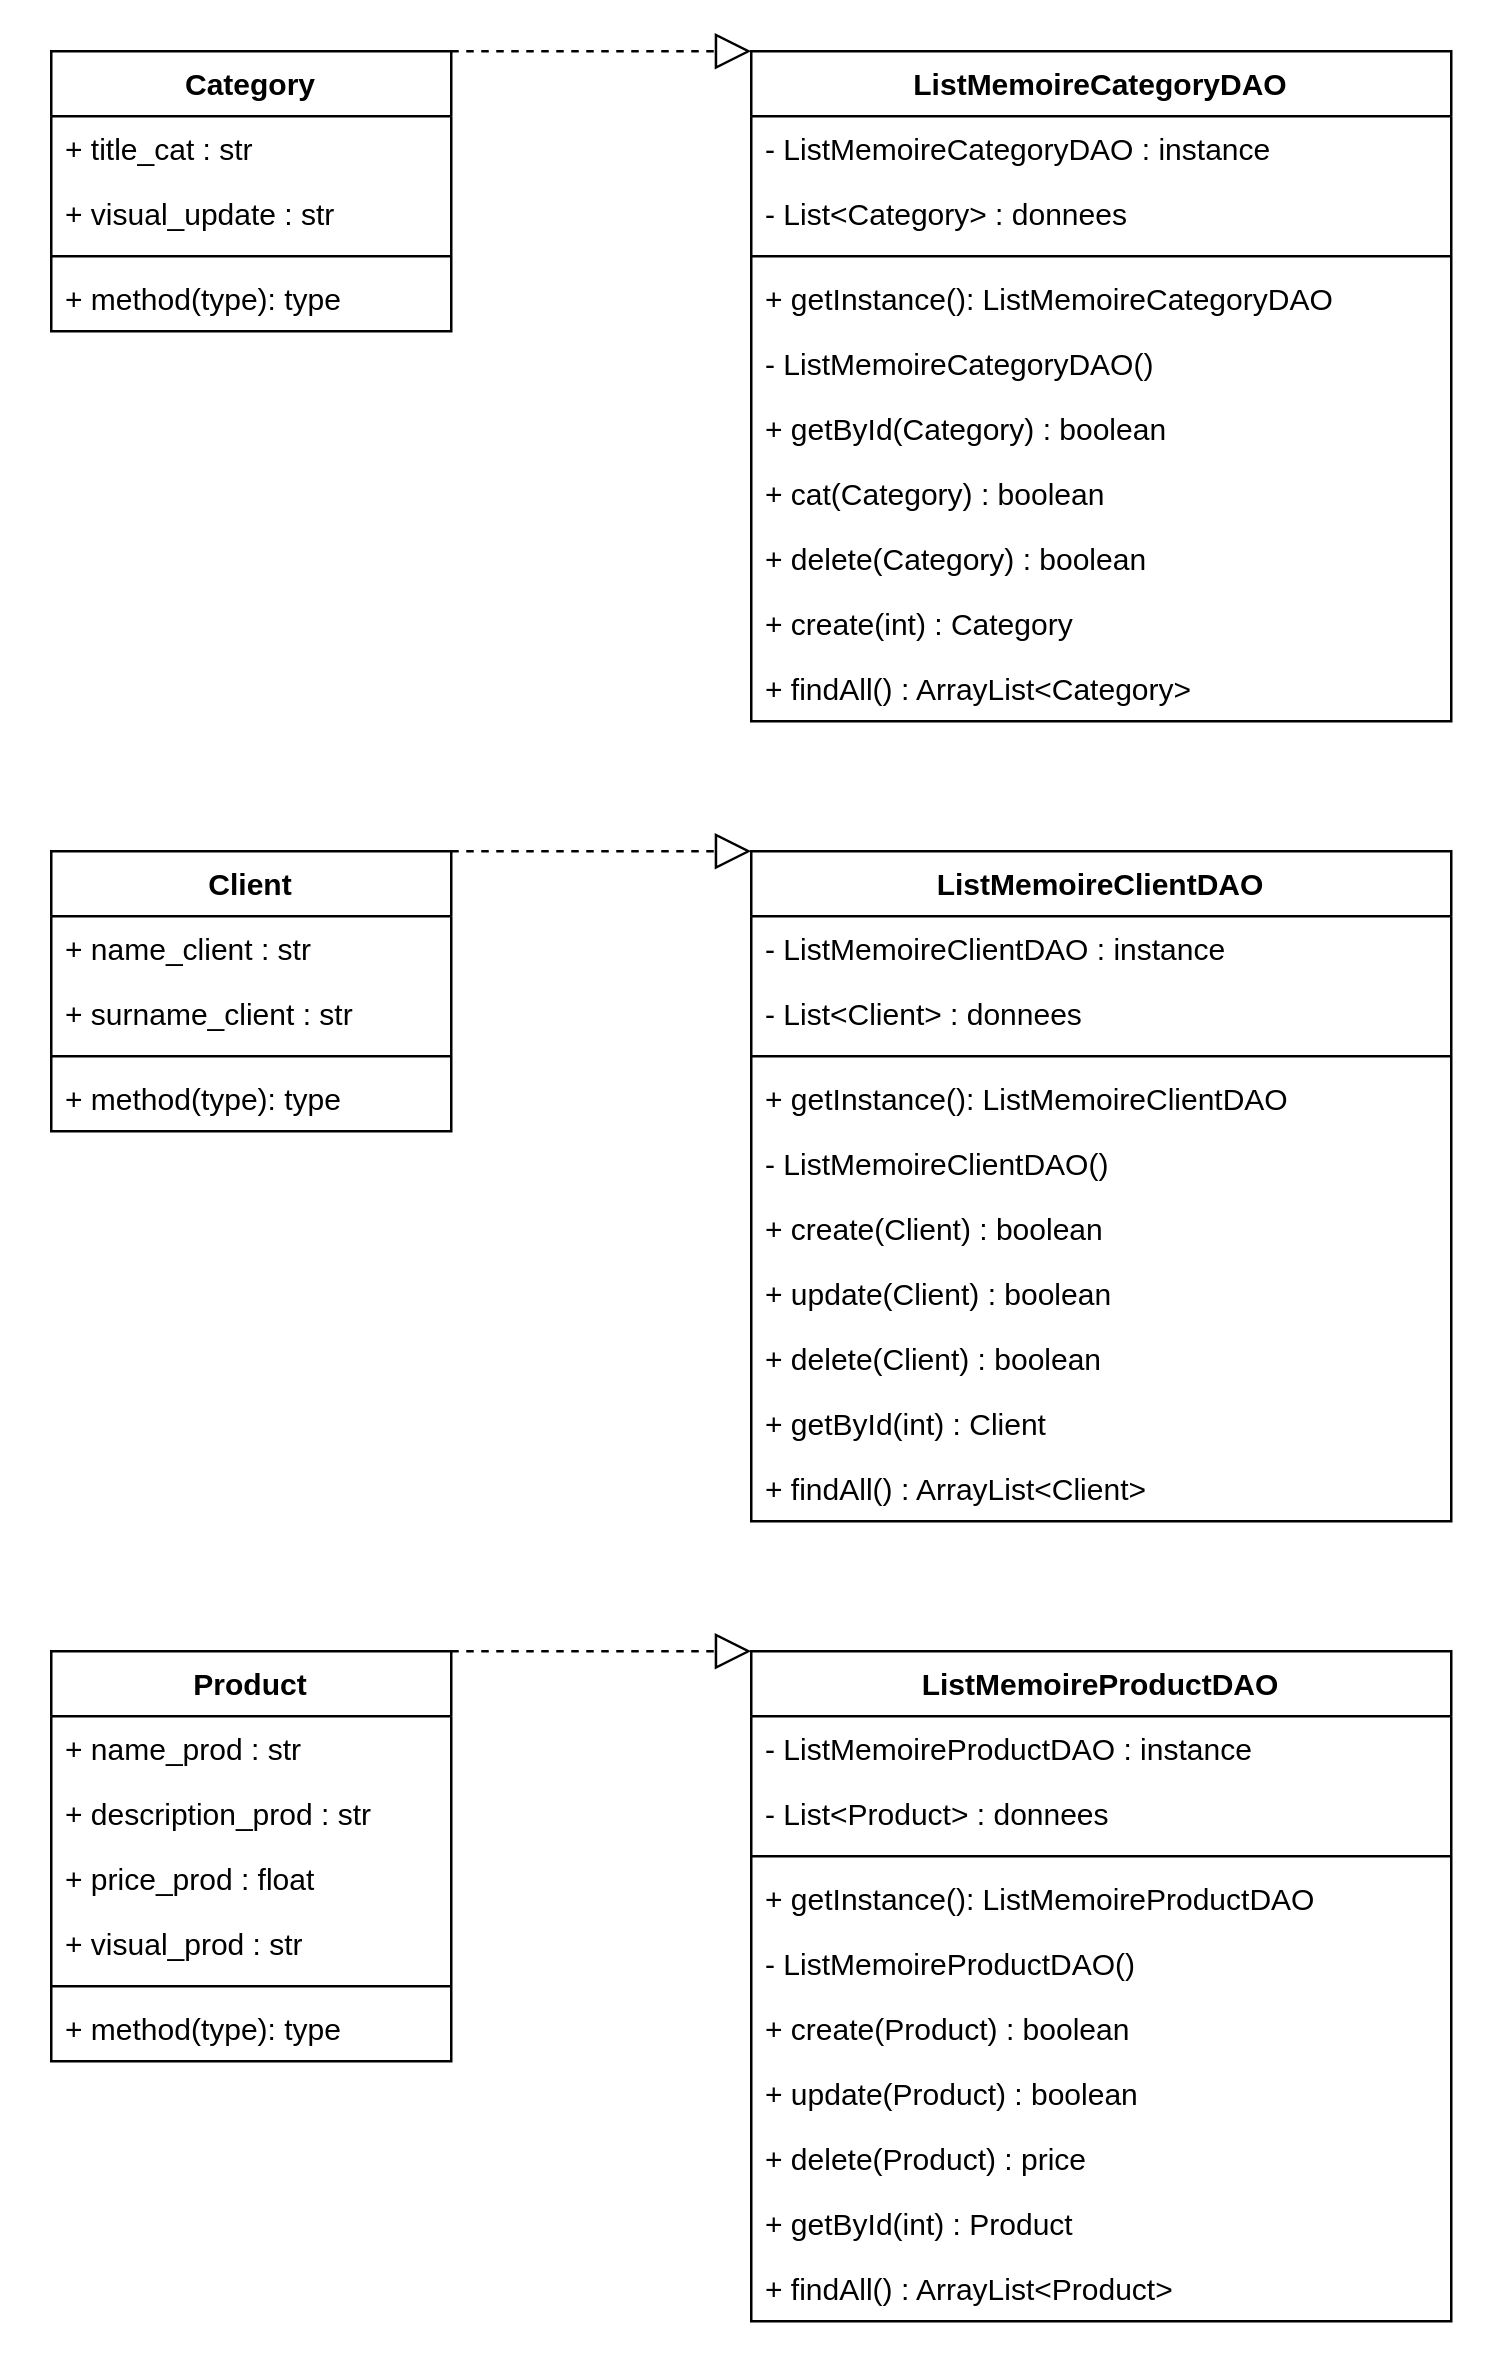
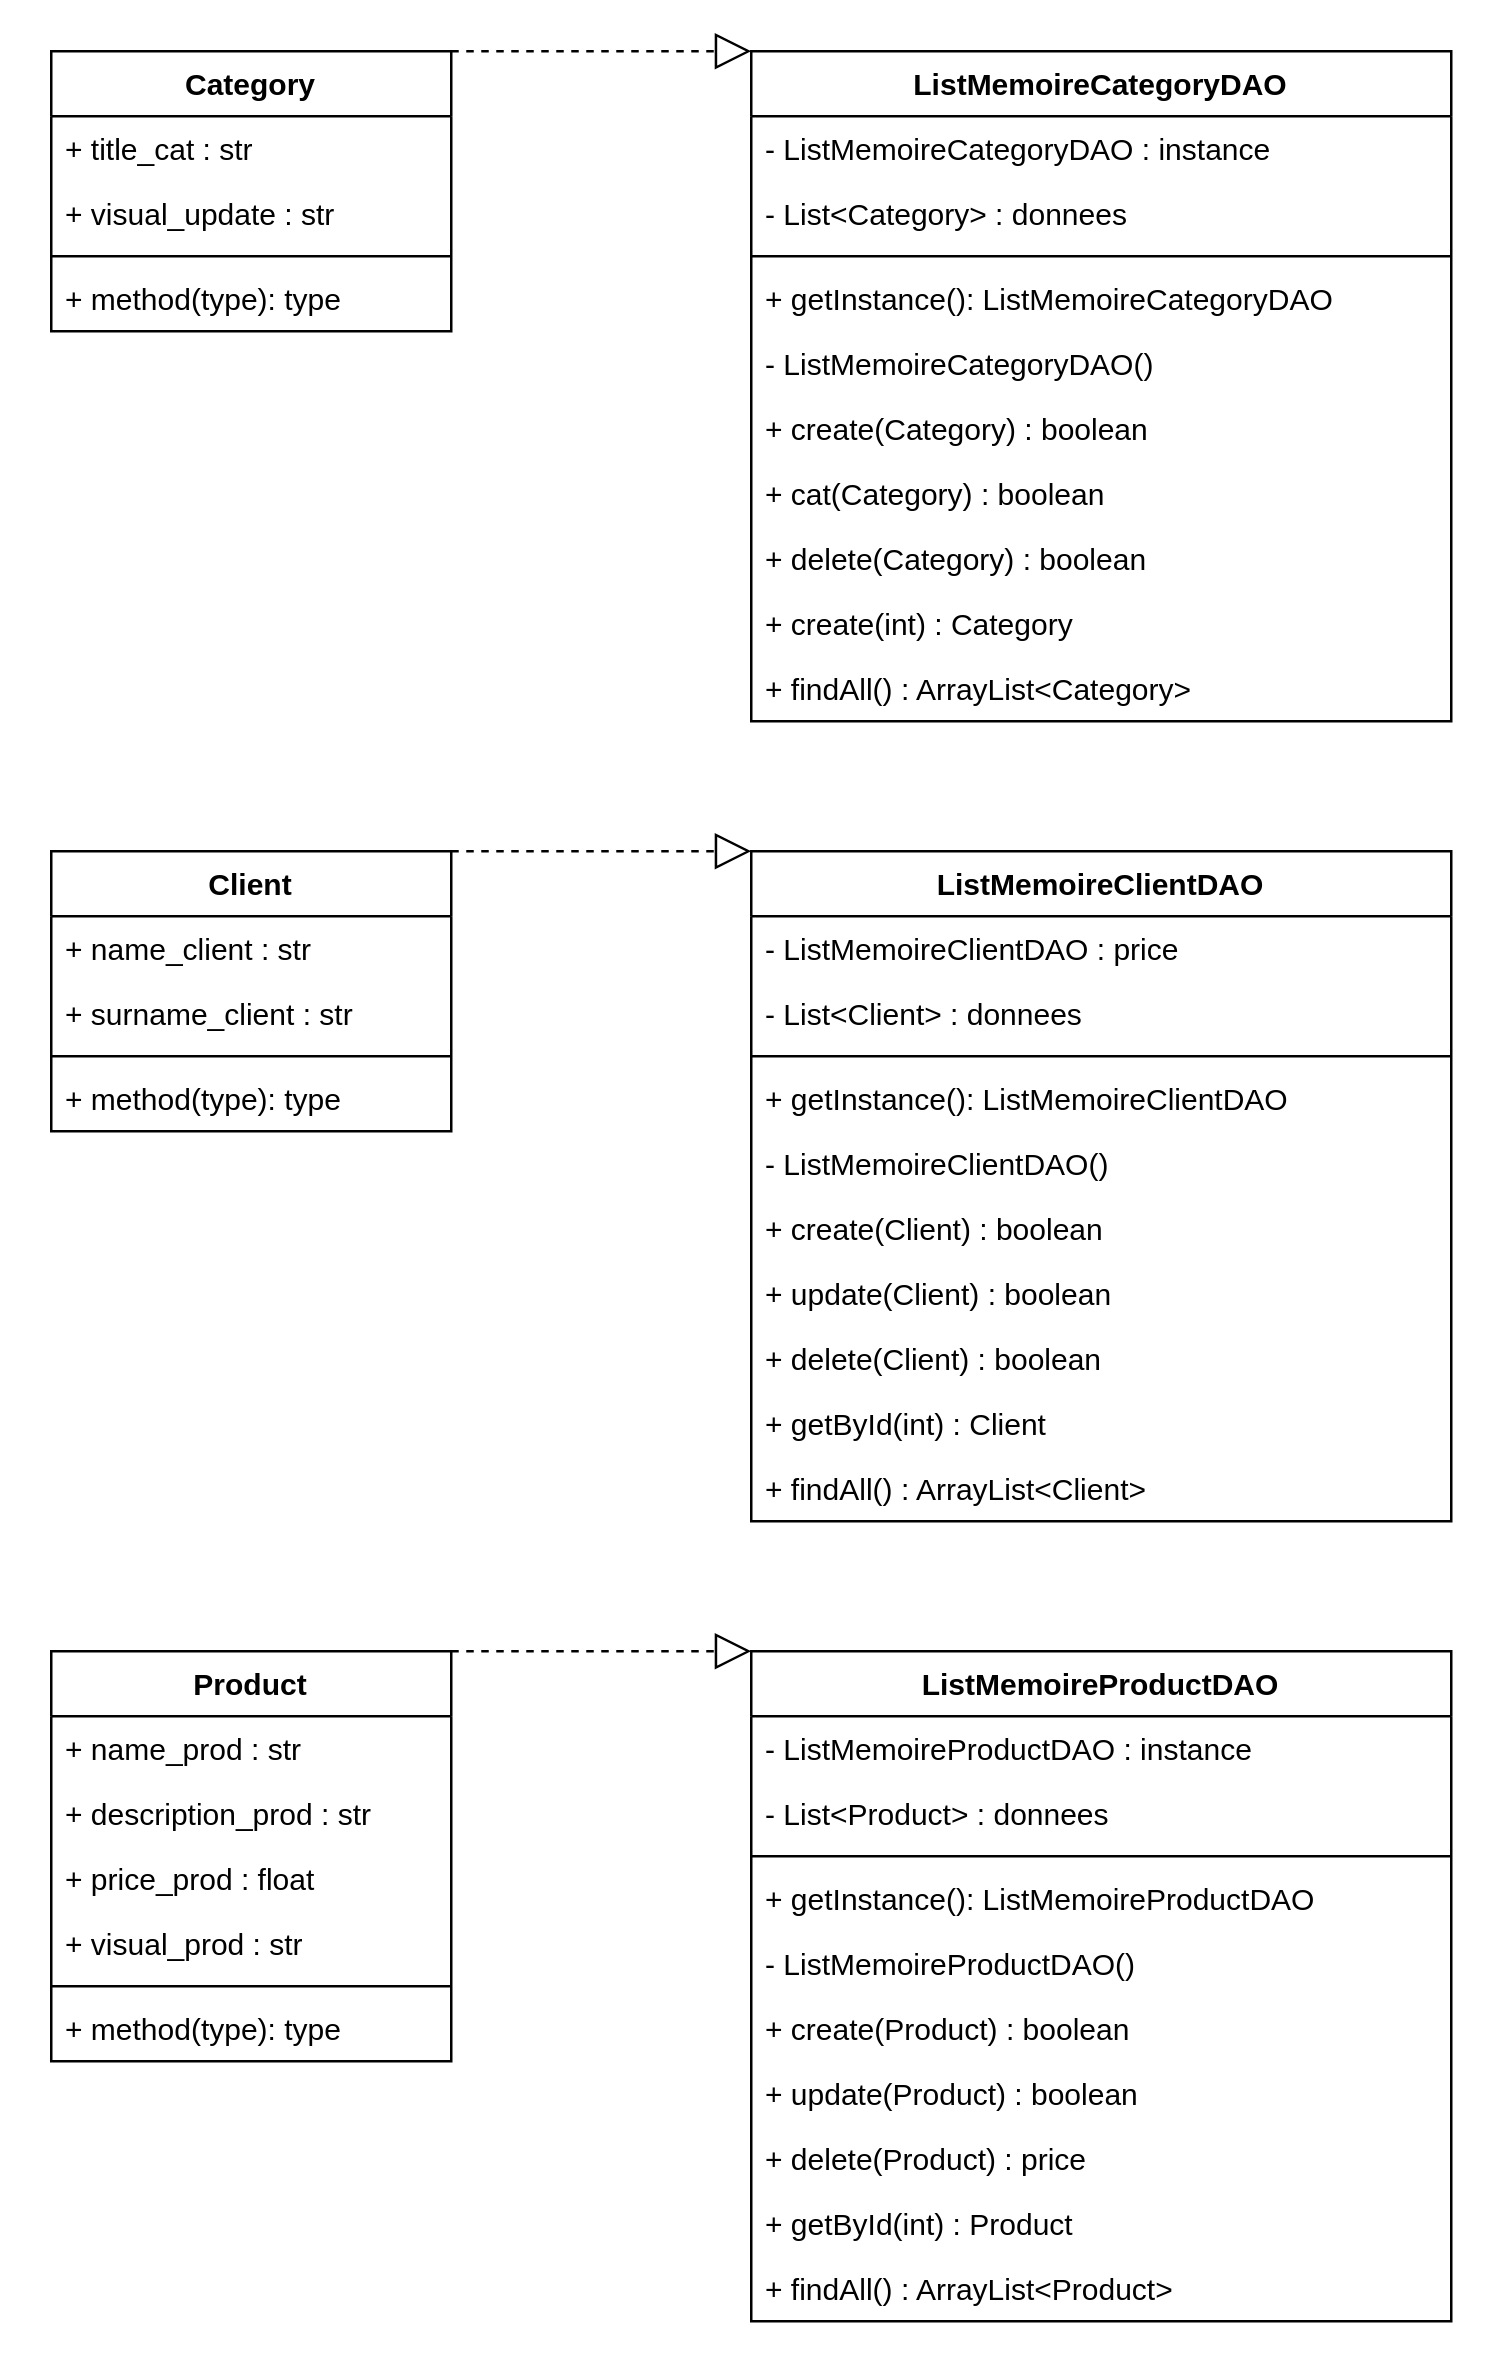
(989, 430) -> (981, 430)
(1007, 950) -> (982, 950)
